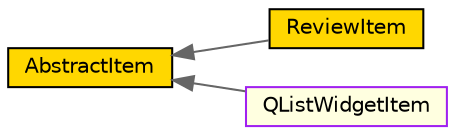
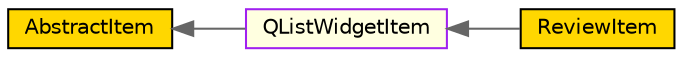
(231, 46) -> (494, 29)
